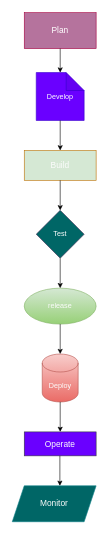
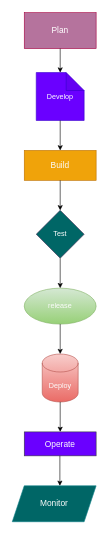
(60, 165) -> (60, 165)
